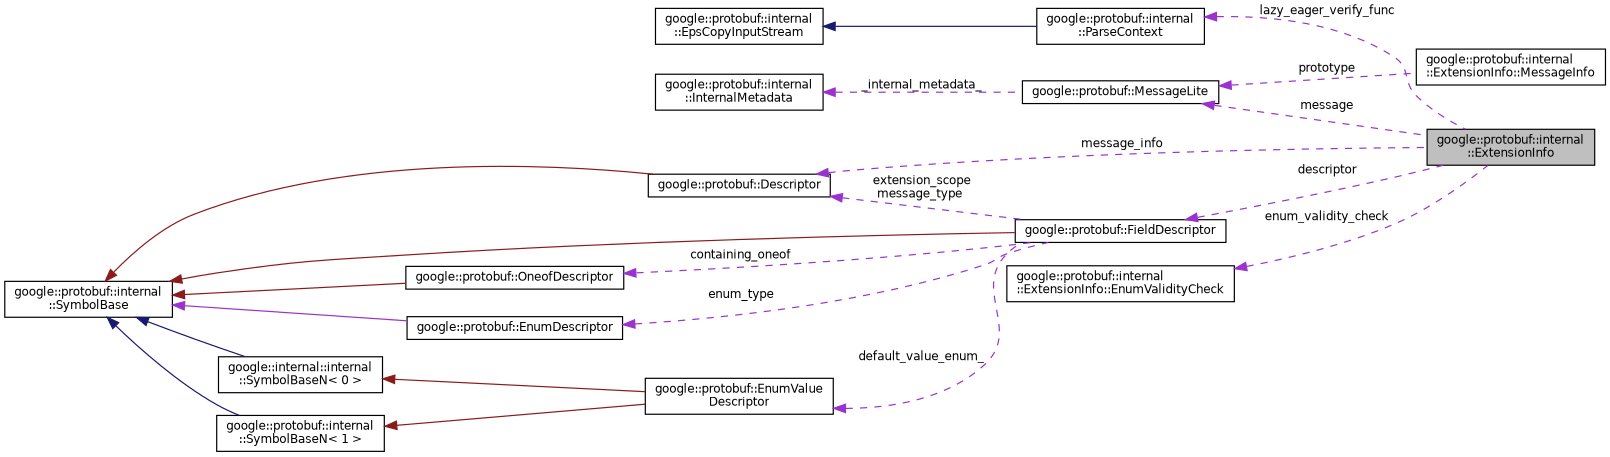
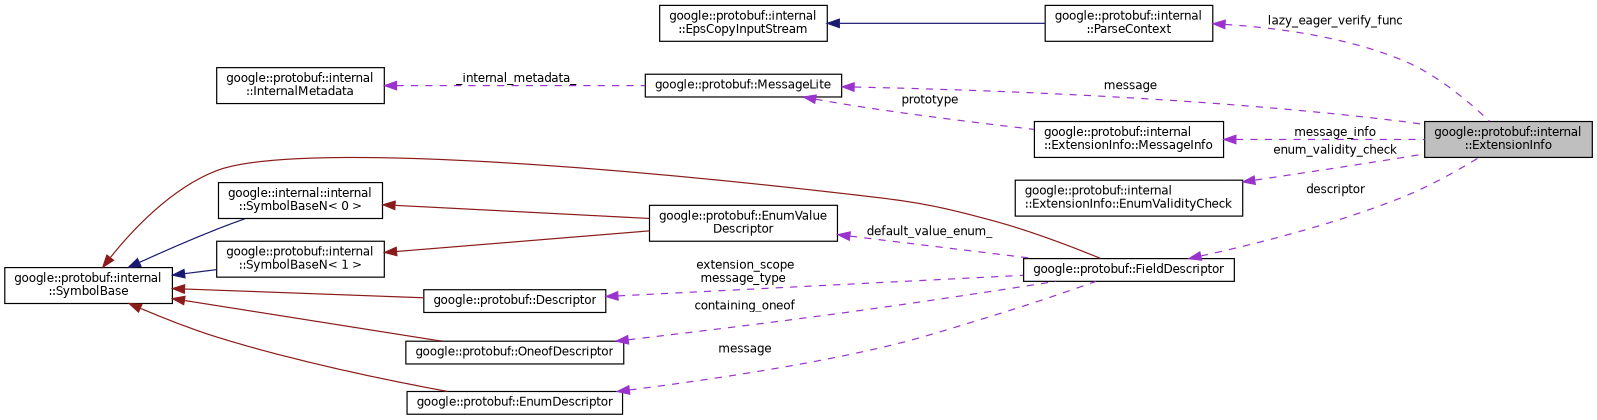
(1127, 154) -> (1330, 139)
(739, 295) -> (743, 350)
(296, 313) -> (292, 358)
